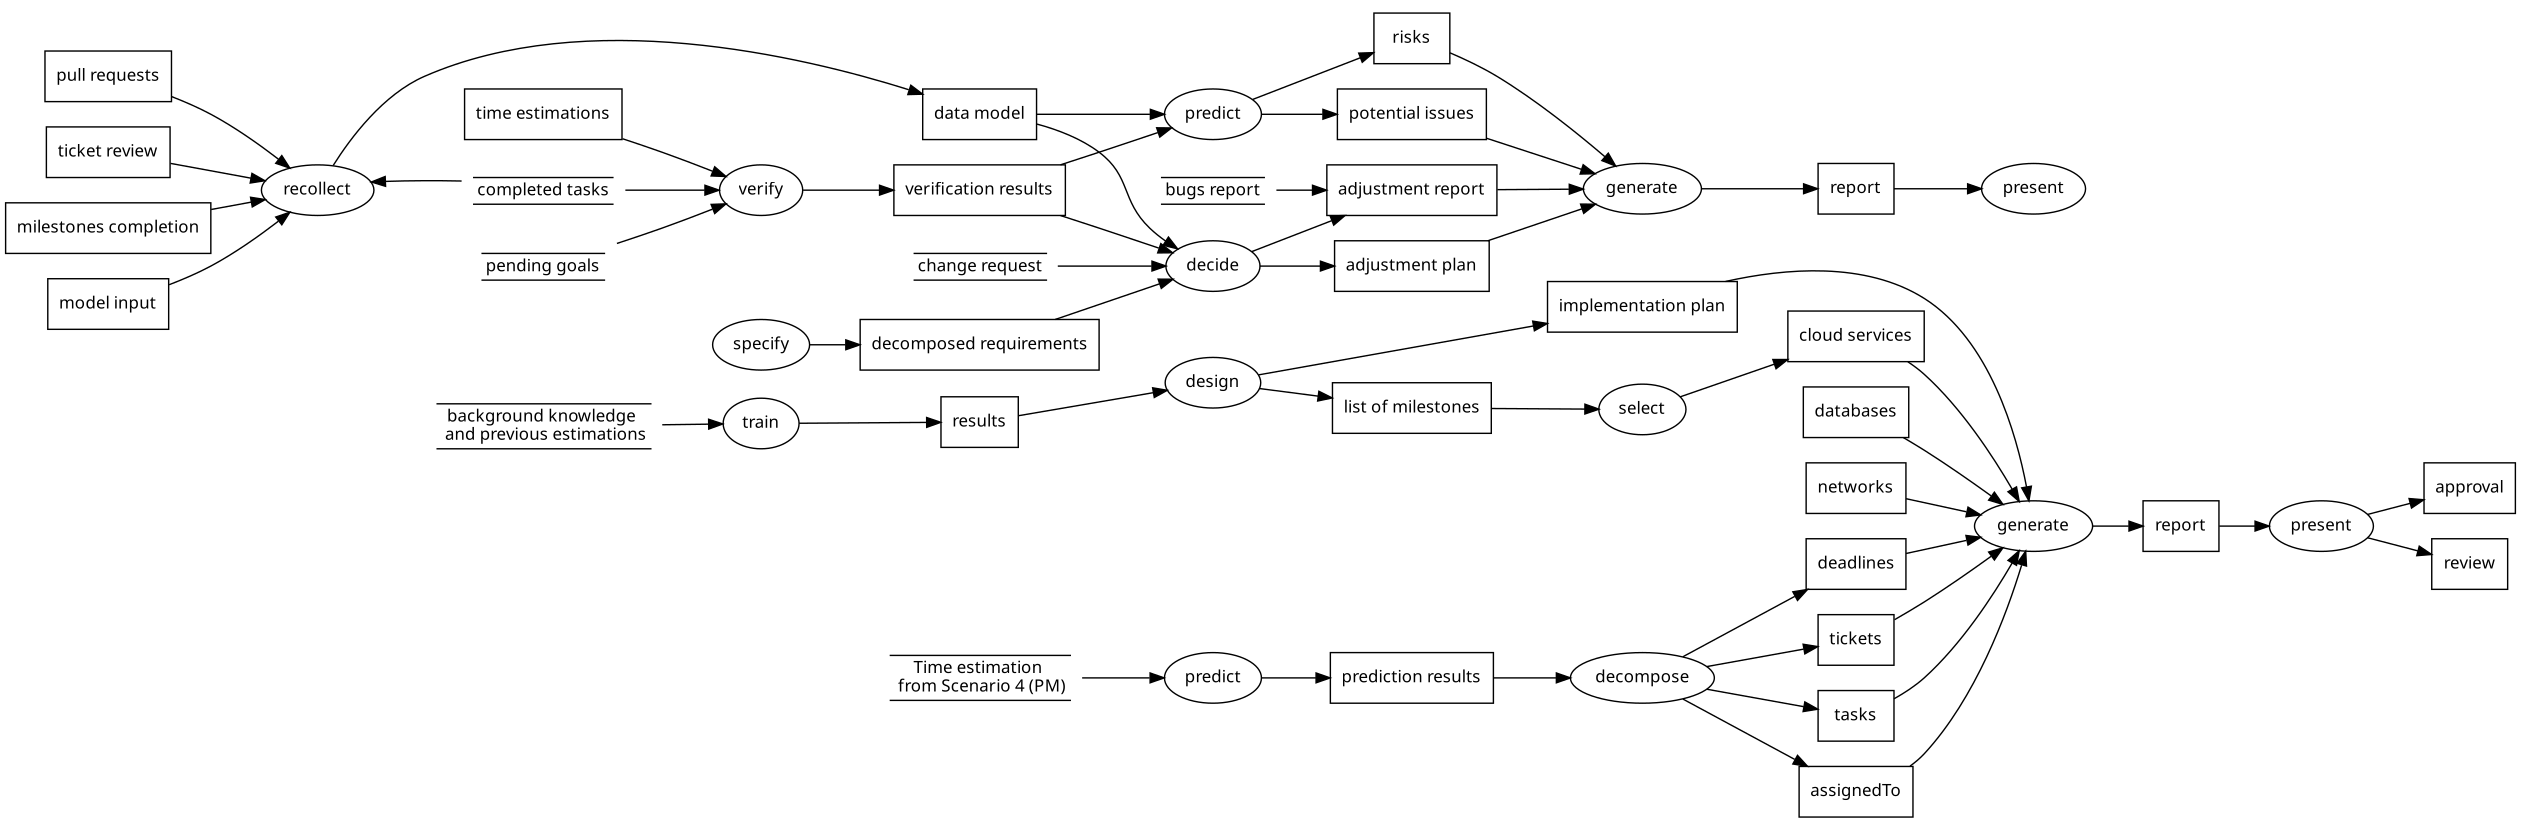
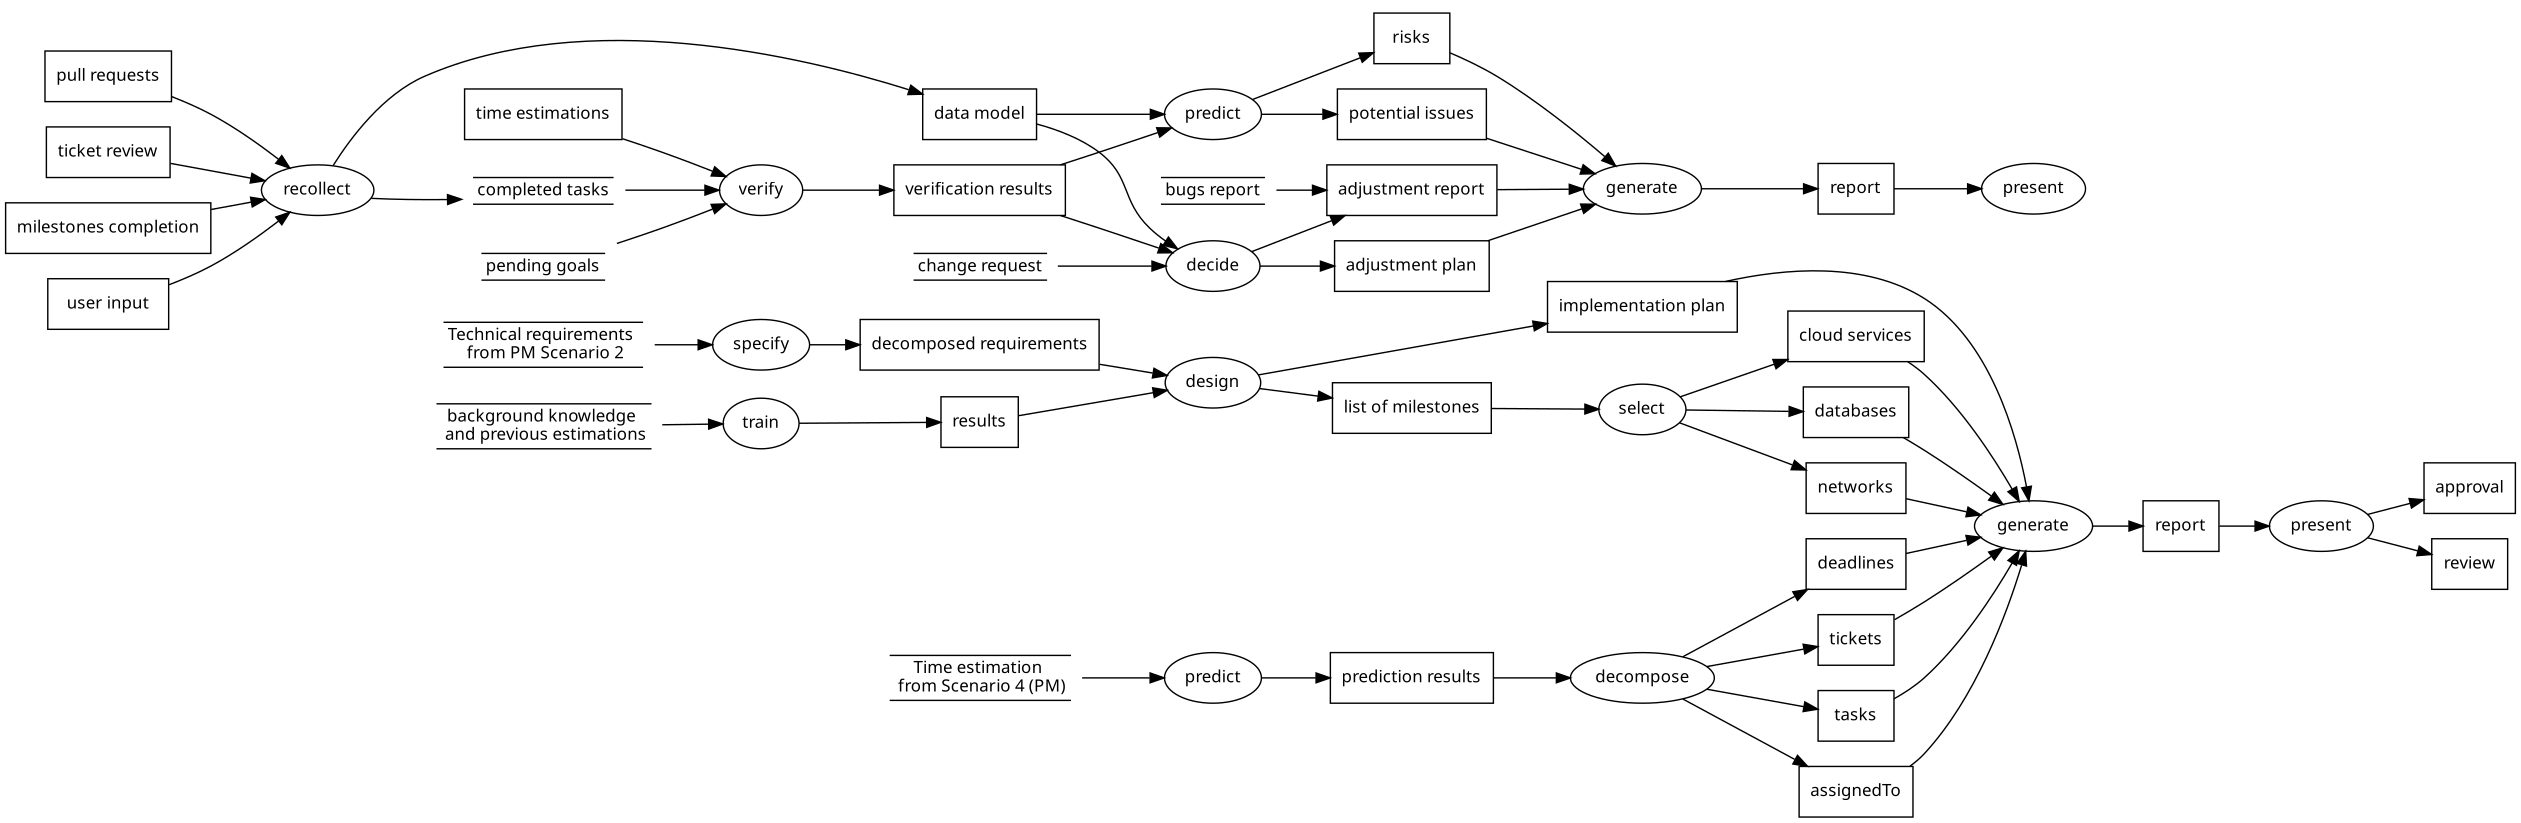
(424, 181) -> (409, 200)
(1107, 302) -> (1126, 369)
(108, 304) -> (108, 304)
none -> (543, 345)
none -> (1737, 411)
none -> (1736, 444)
